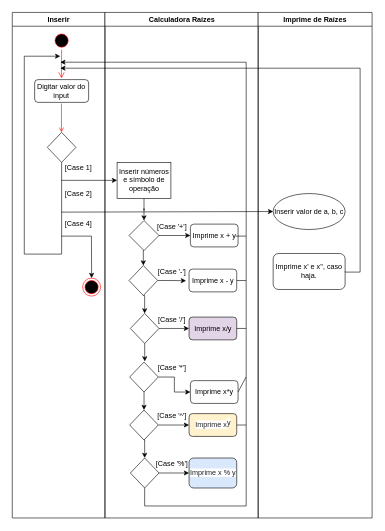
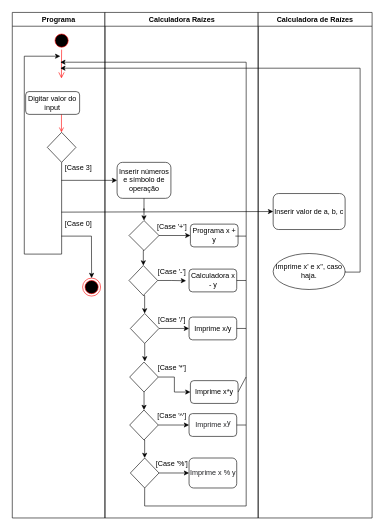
(59, 20) -> (59, 20)
(315, 20) -> (315, 20)
(62, 91) -> (53, 103)
(79, 168) -> (79, 168)
(144, 180) -> (144, 180)
(78, 194) -> none
(309, 212) -> (309, 212)
(79, 224) -> (79, 224)
(215, 236) -> (215, 236)
(309, 272) -> (309, 272)
(213, 281) -> (213, 281)
(213, 329) -> (213, 329)
(213, 425) -> (213, 425)
(213, 473) -> (213, 473)
